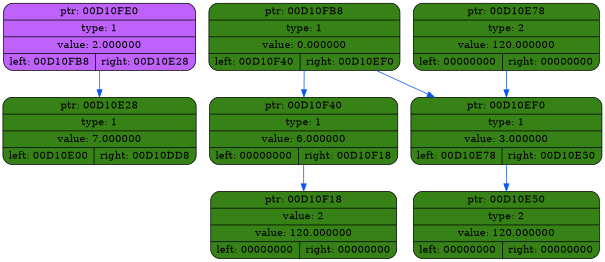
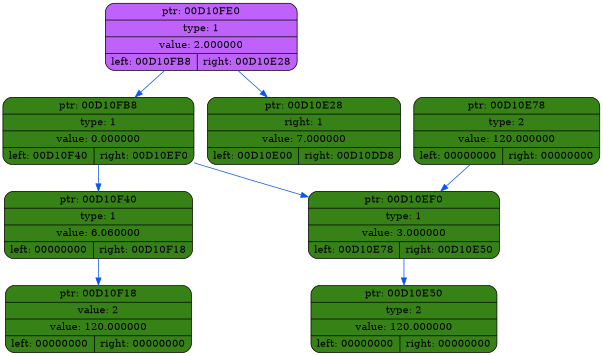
none -> (153, 81)
(100, 122) -> (304, 122)
(304, 139) -> (98, 233)
